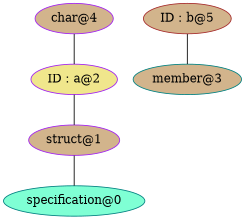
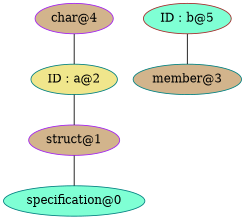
(187, 19) -> (187, 19)
(74, 79) -> (74, 79)
